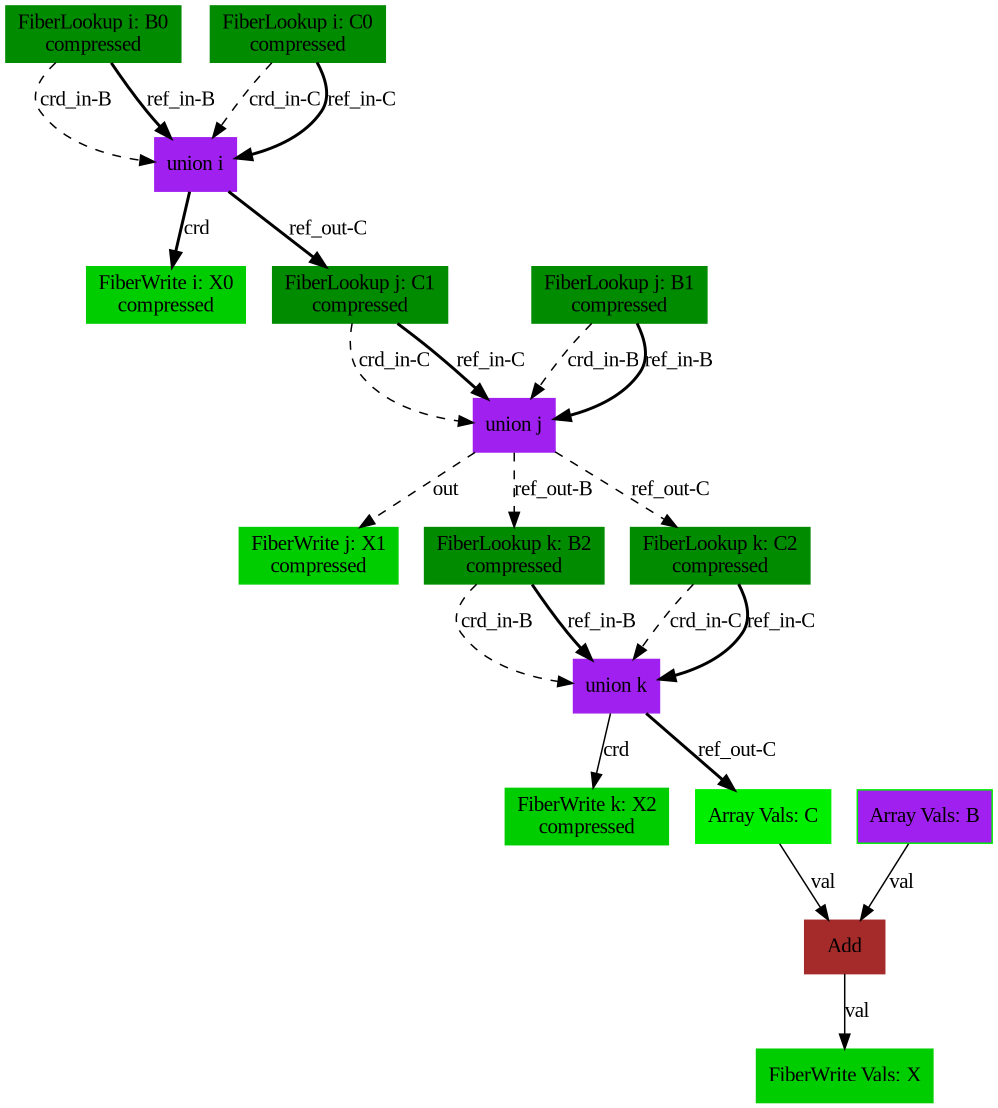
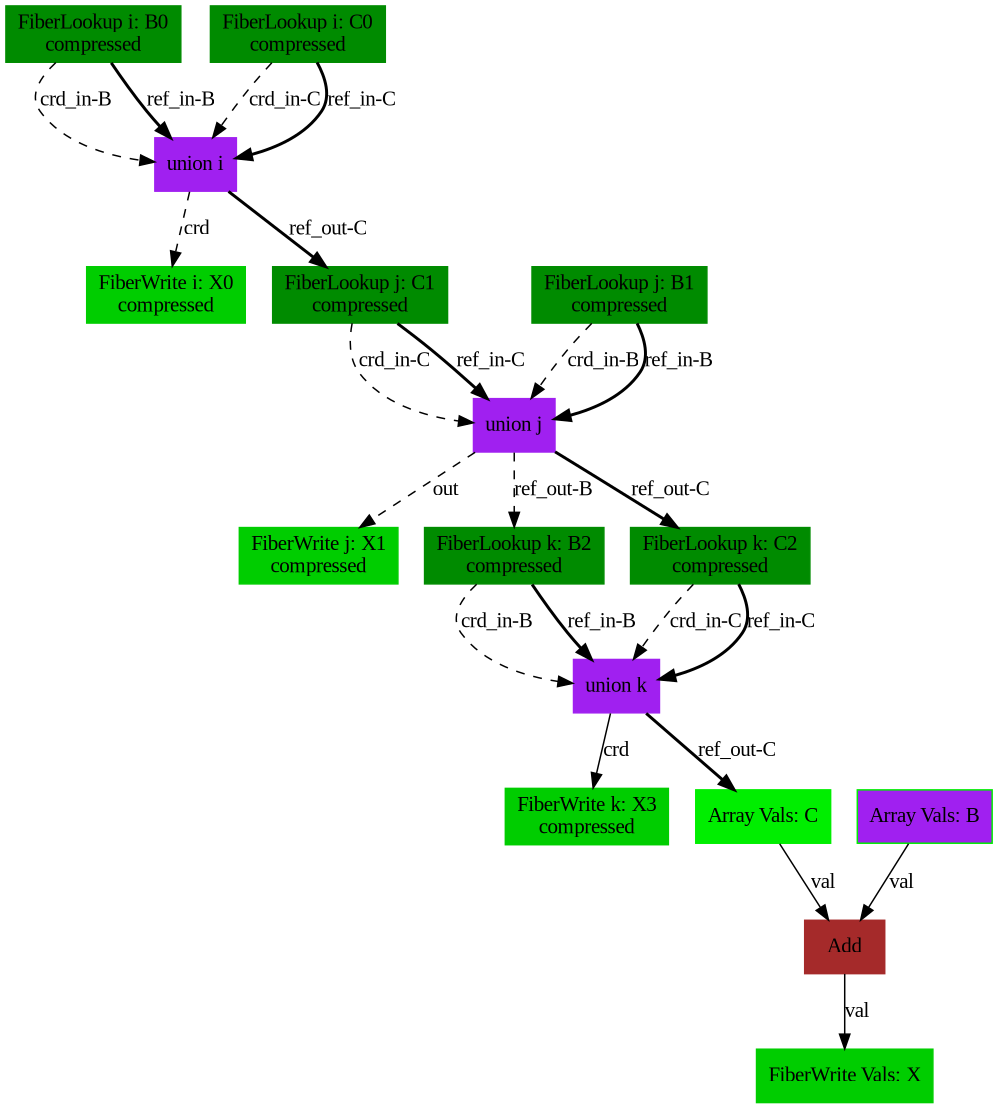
(183, 222) -> (183, 222)
(610, 485) -> (610, 485)
(587, 817) -> (587, 817)
